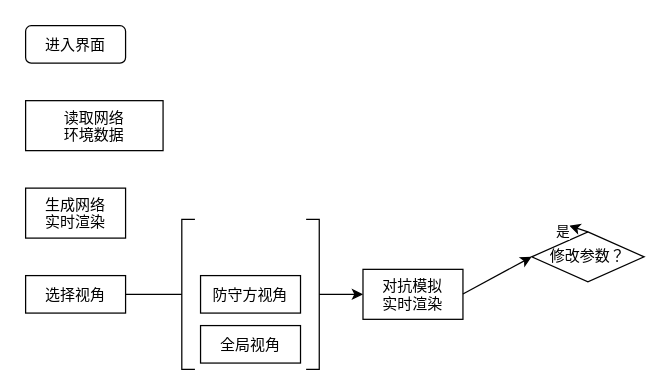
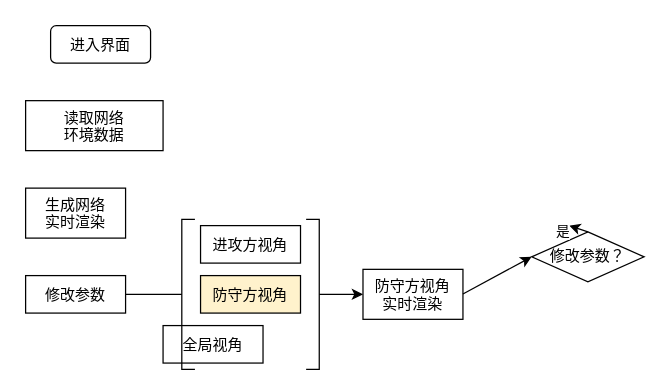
(76, 44) -> (101, 44)
none -> (251, 244)
(413, 286) -> (413, 286)
(251, 294) -> (251, 294)
(75, 295) -> (75, 295)
(251, 344) -> (213, 344)
